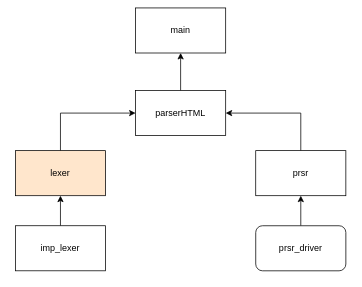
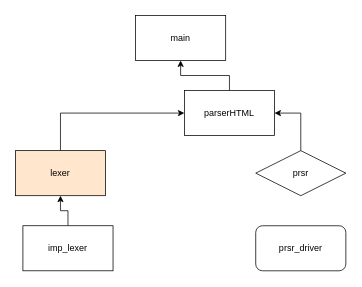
(180, 30) -> (180, 38)
(180, 113) -> (229, 113)
(300, 173) -> (300, 173)
(300, 213) -> none
(60, 248) -> (68, 248)
